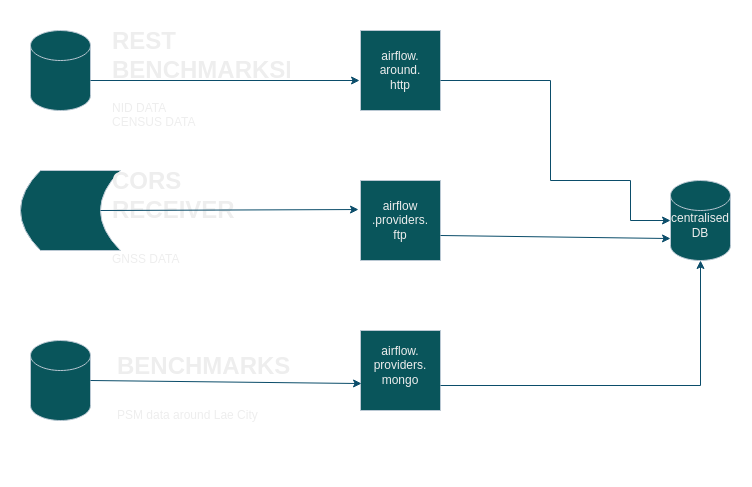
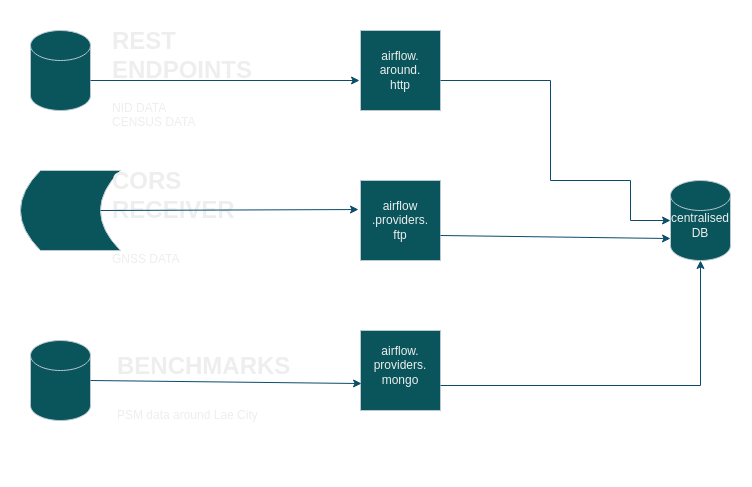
(171, 49) -> (158, 49)
